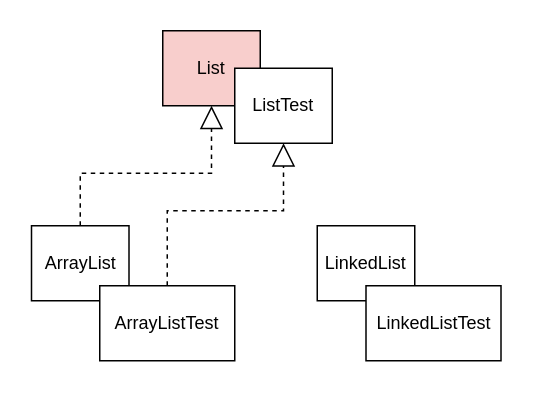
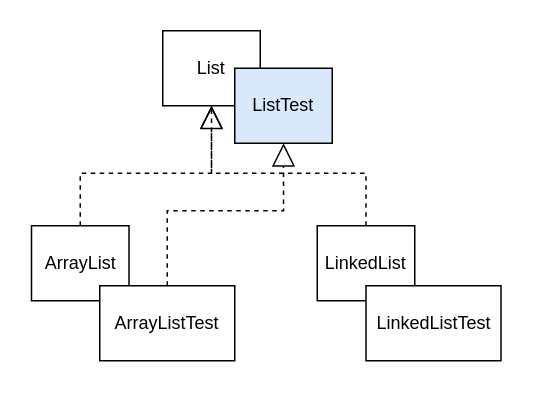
(212, 68) -> (212, 68)
(284, 106) -> (284, 106)
(208, 173) -> (212, 117)
none -> (316, 173)
